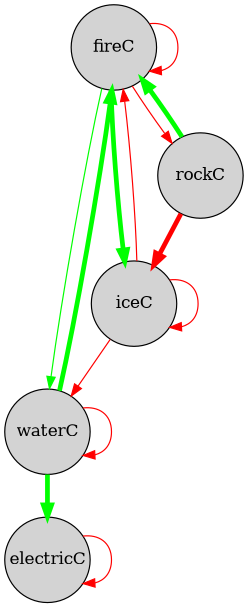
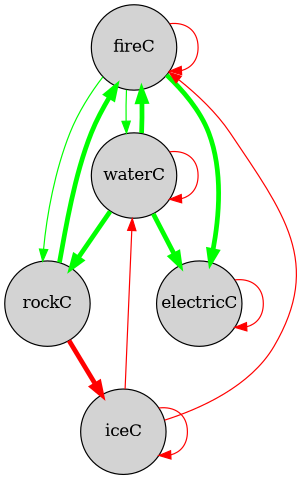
(148, 110) -> (61, 159)
(116, 170) -> (215, 156)
none -> (94, 235)
